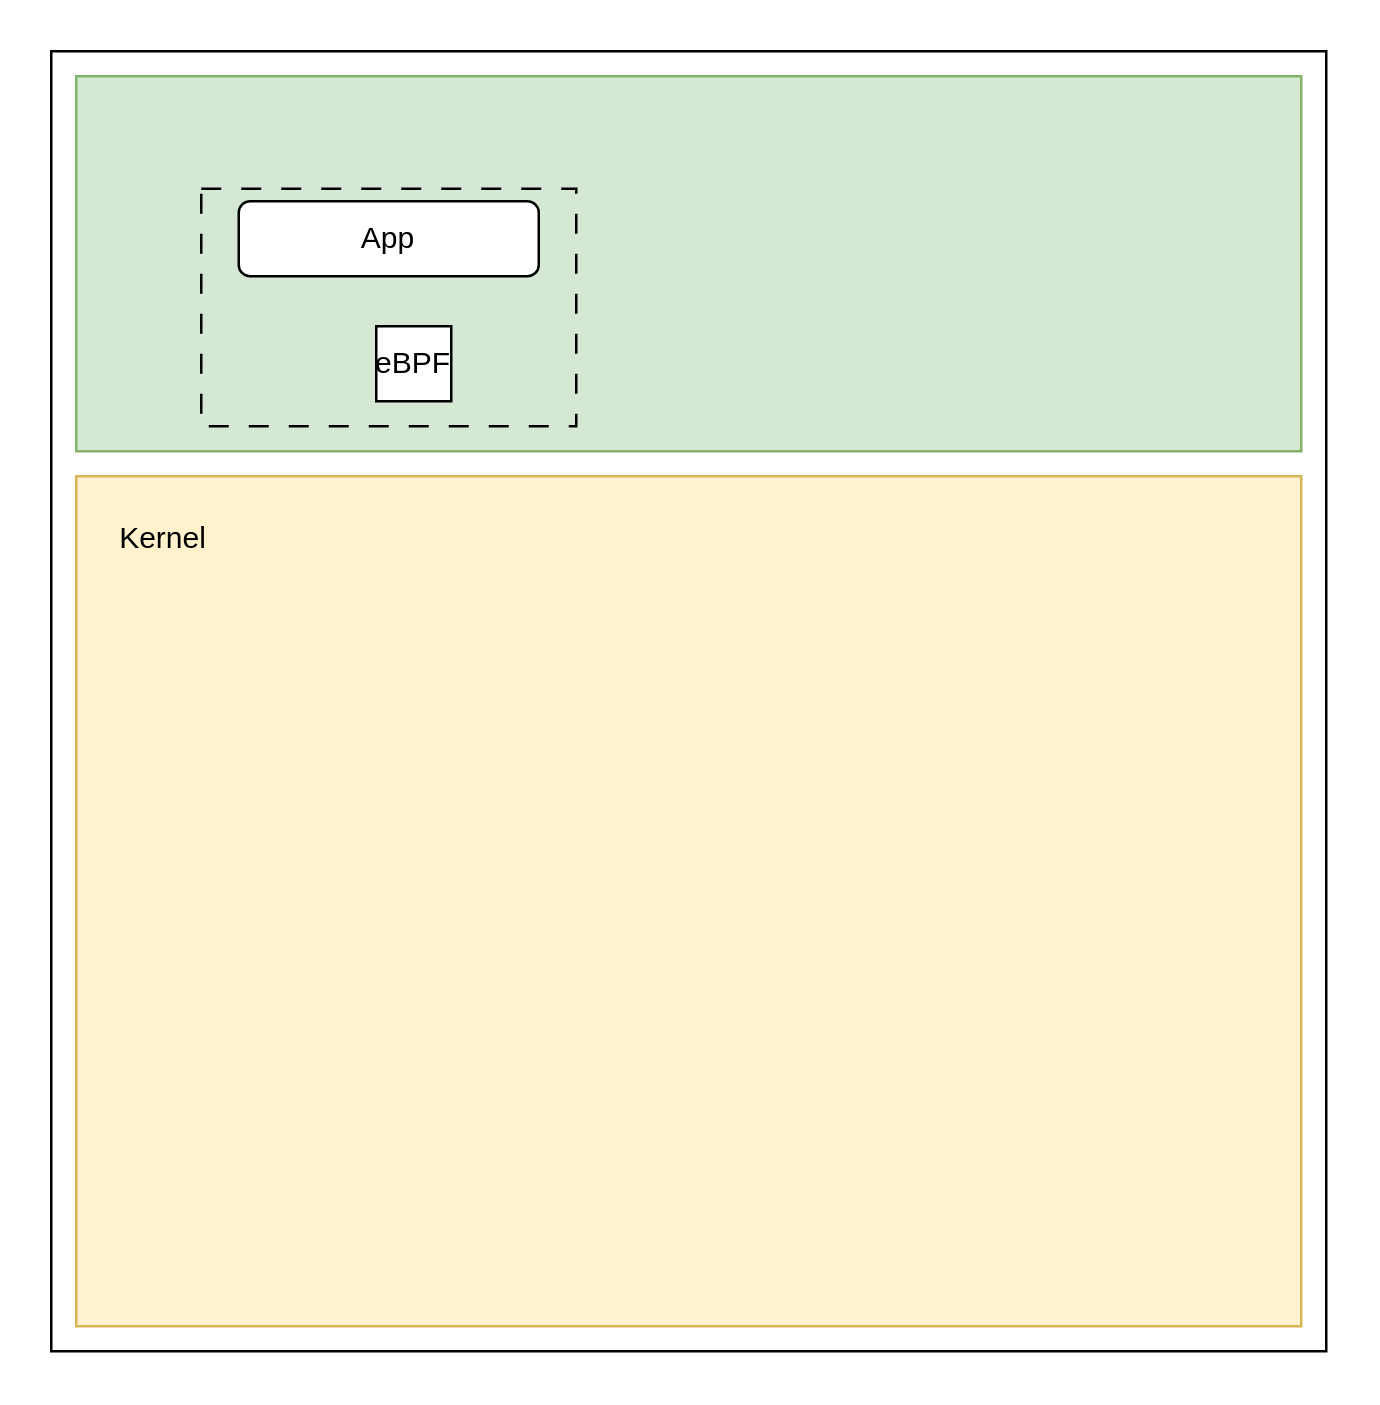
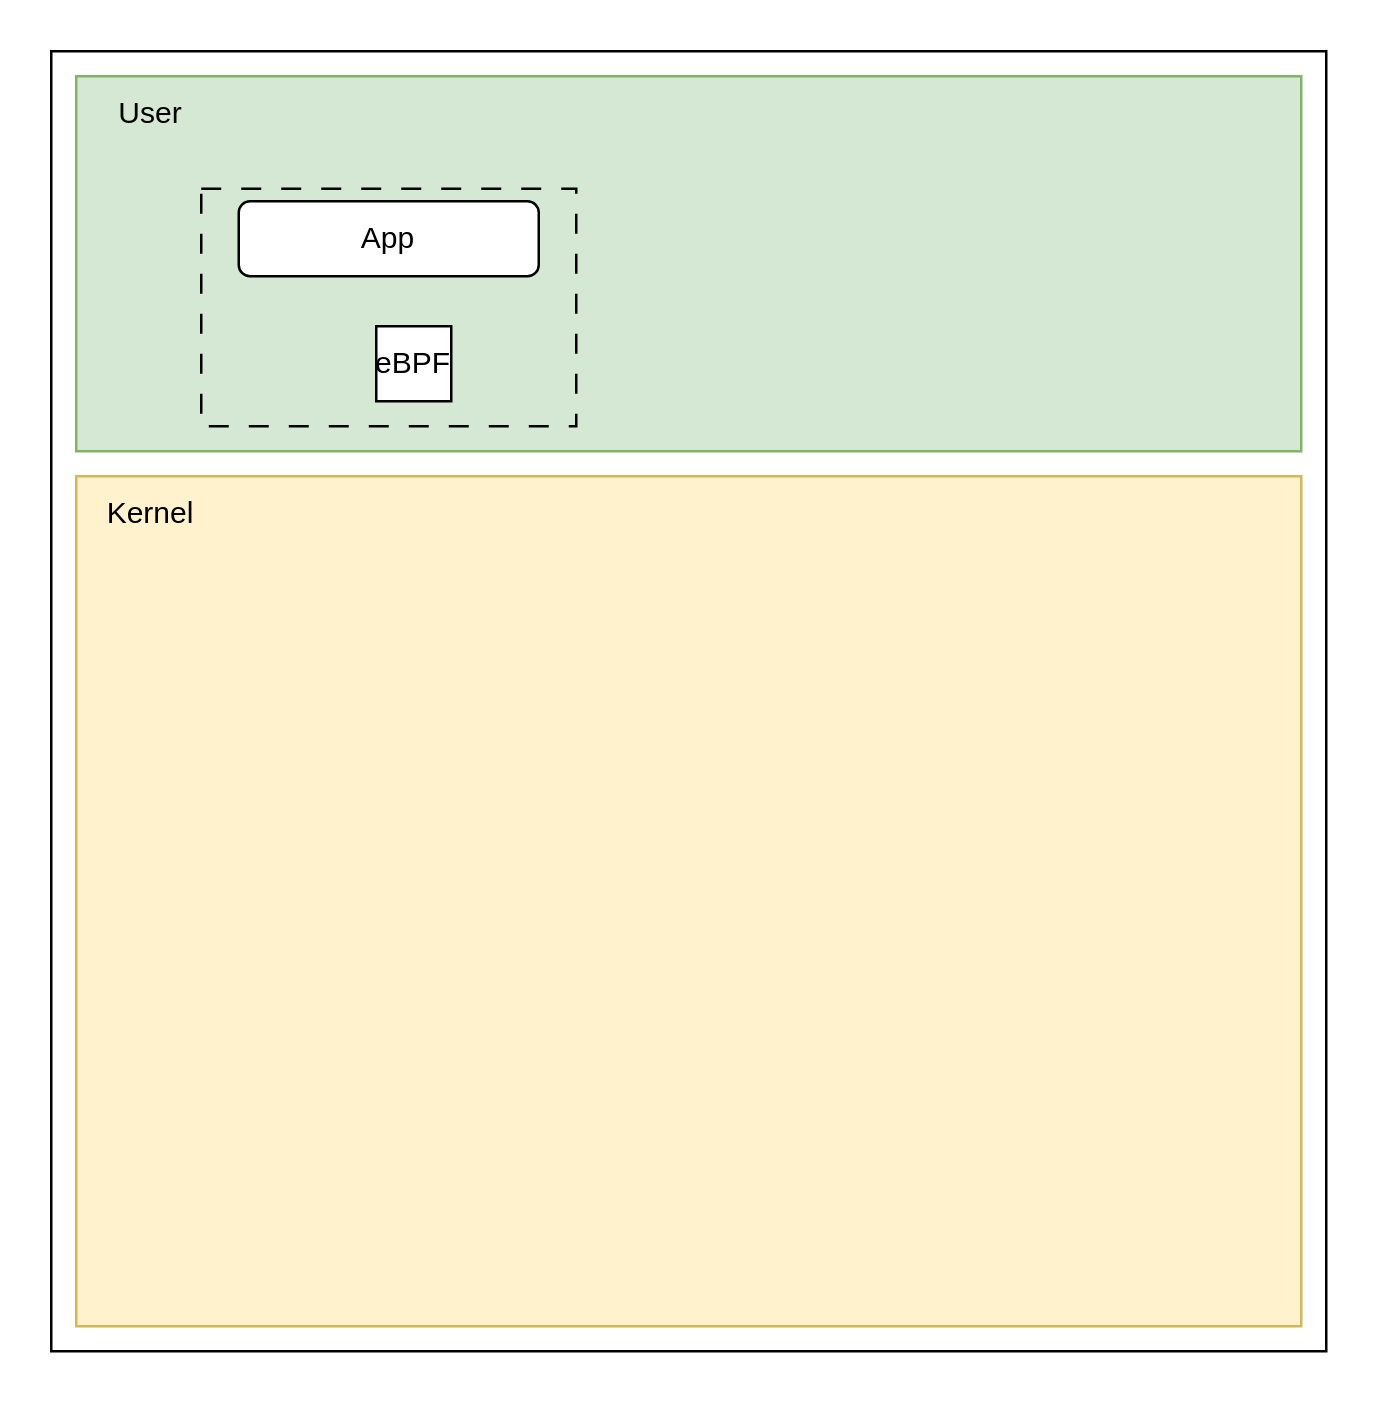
none -> (151, 114)
(164, 539) -> (151, 514)
